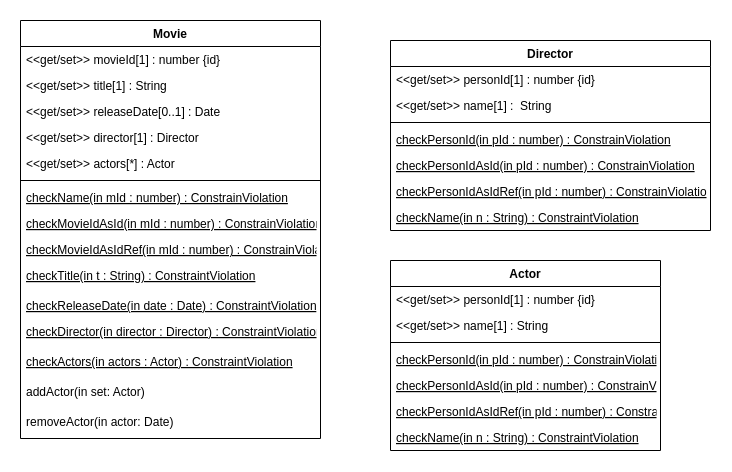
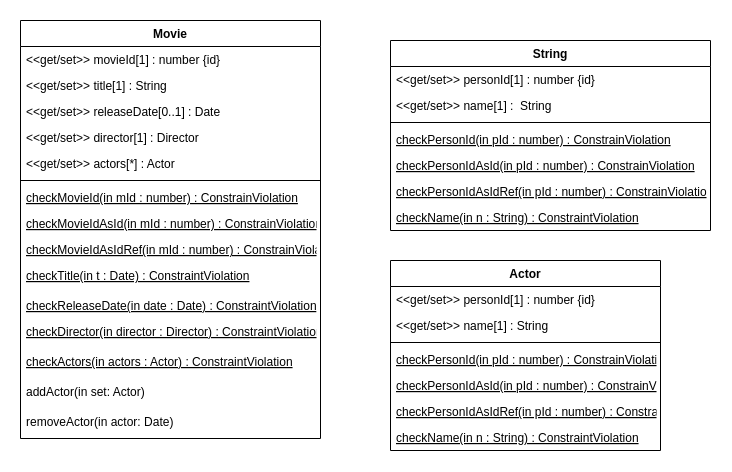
(550, 54) -> (550, 54)
(165, 198) -> (174, 198)
(161, 276) -> (155, 276)
